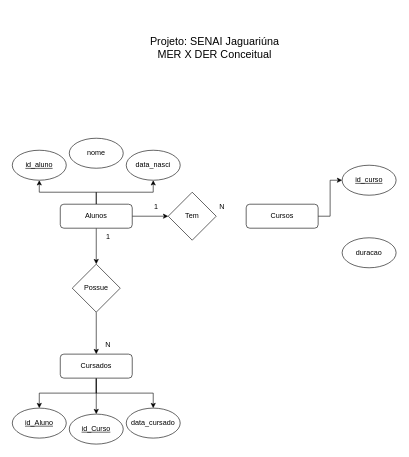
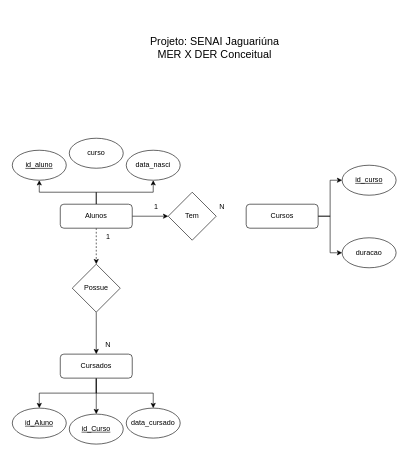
(96, 153) -> (96, 153)
(96, 244) -> (96, 244)
none -> (332, 253)
